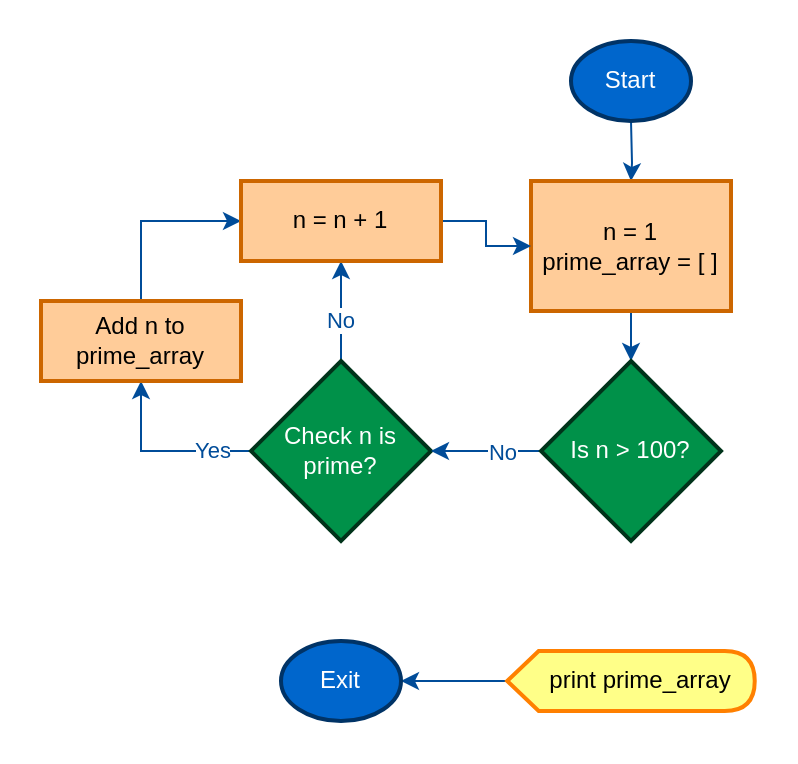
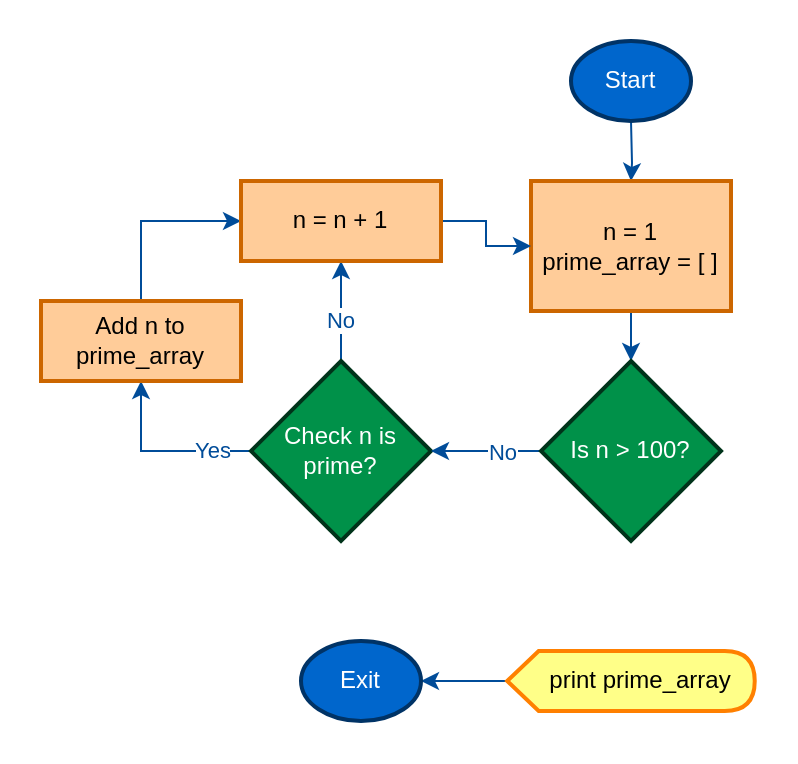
(341, 681) -> (361, 681)
